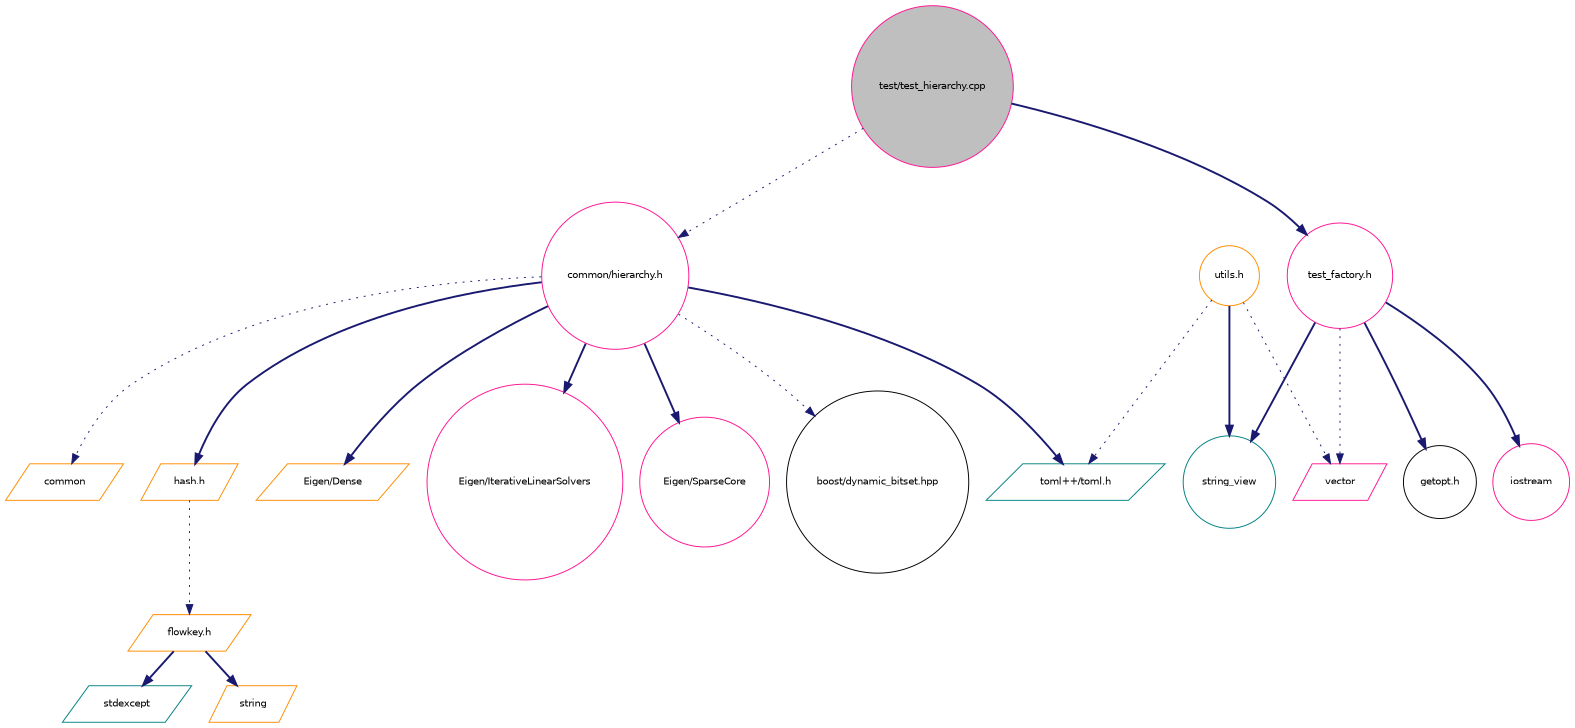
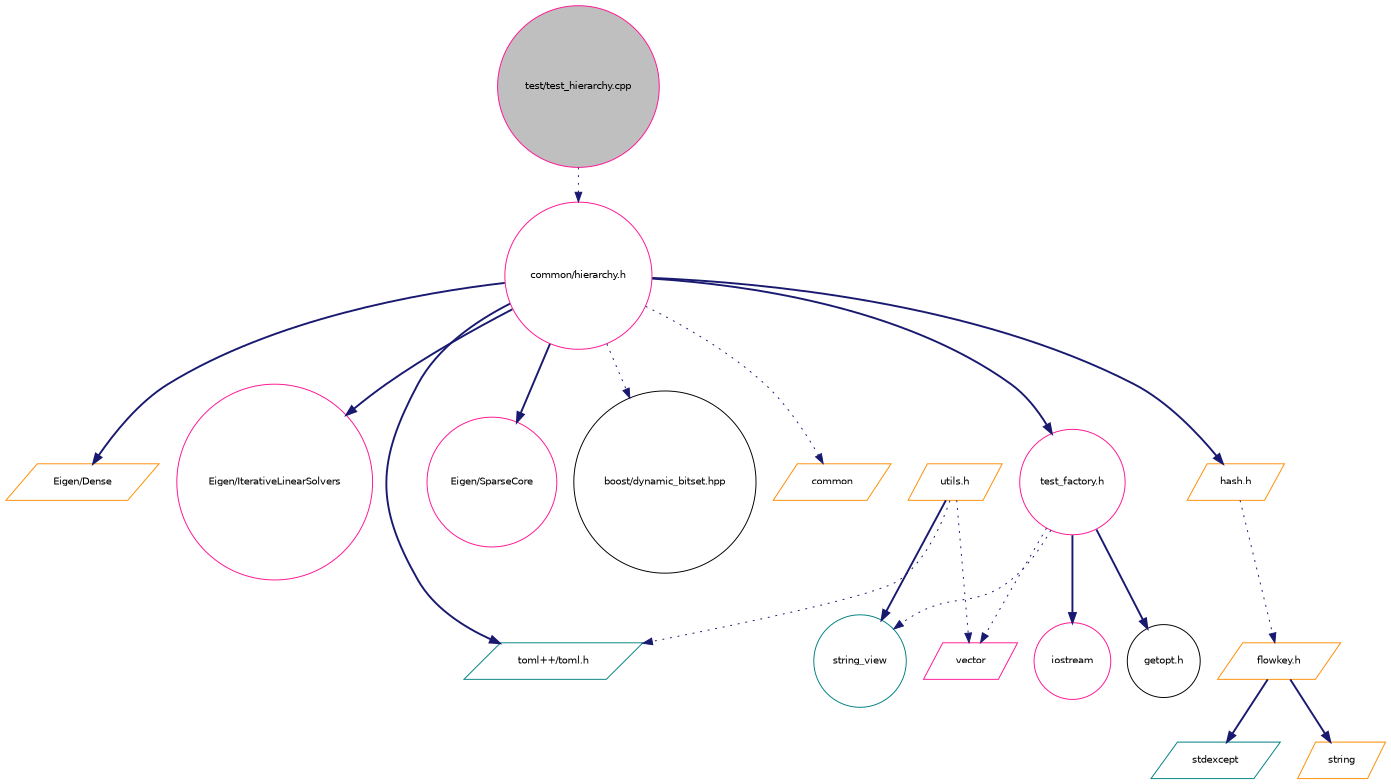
(1163, 150) -> (865, 315)
(1229, 276) -> (955, 482)
(1288, 372) -> (987, 594)
